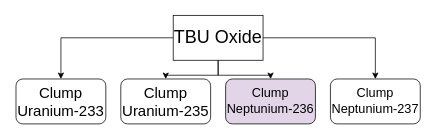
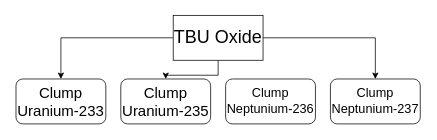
(245, 75) -> none
(270, 102) -> (270, 102)
